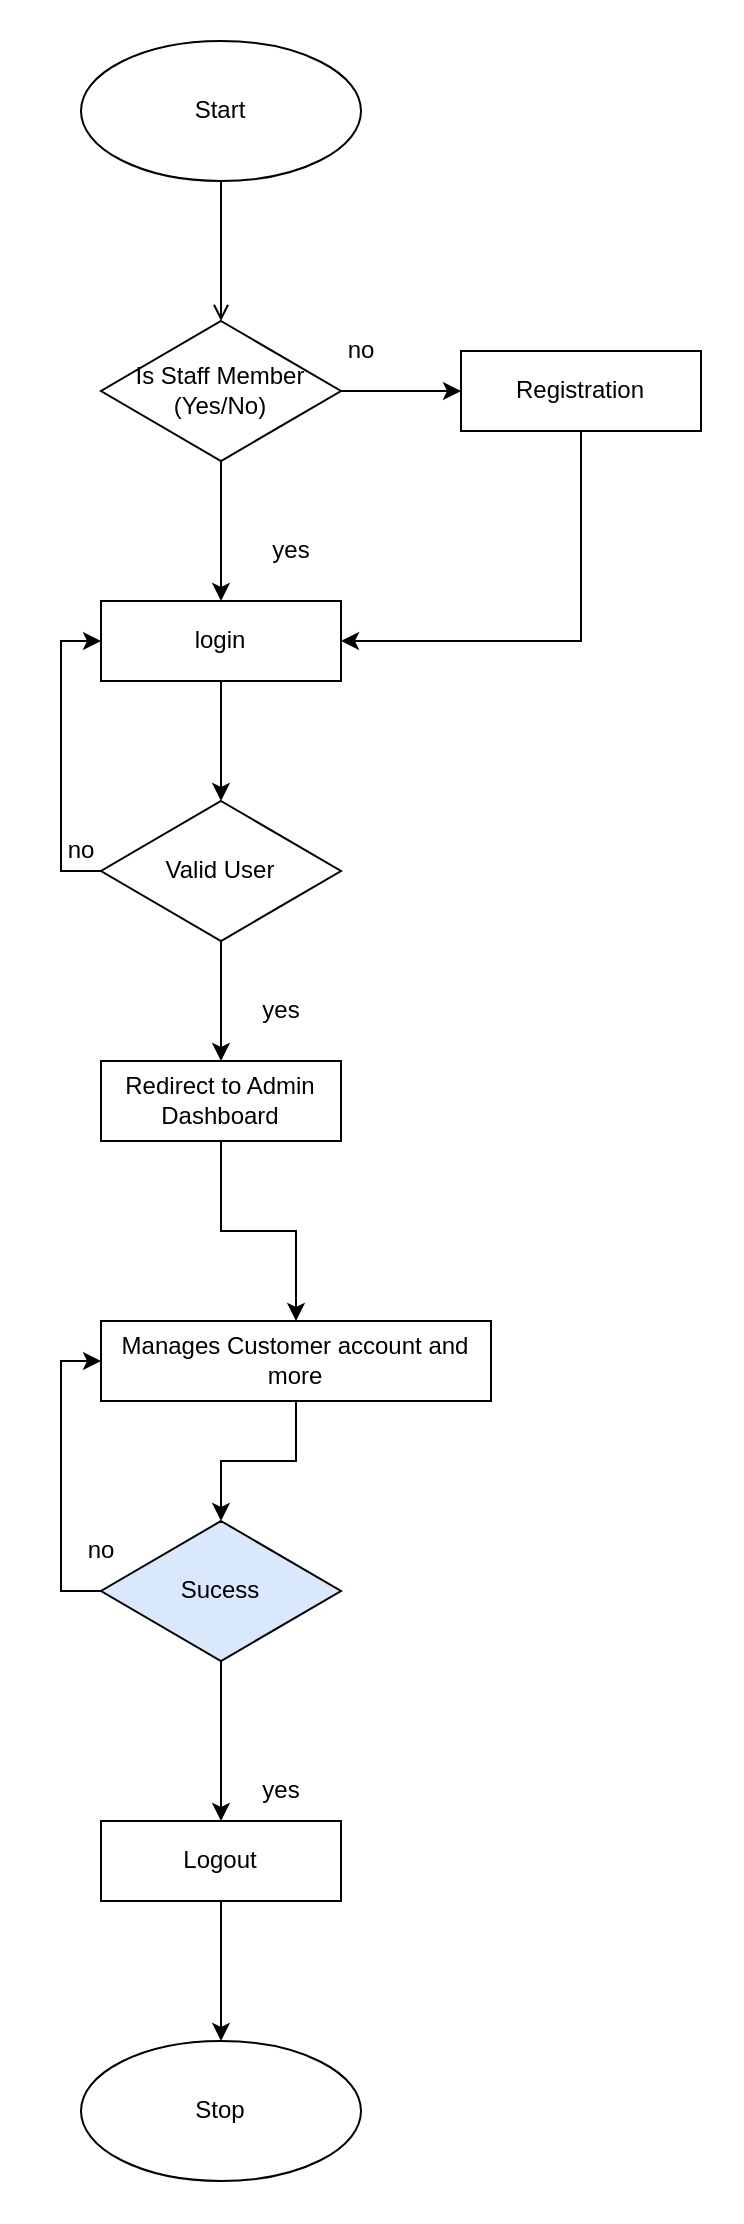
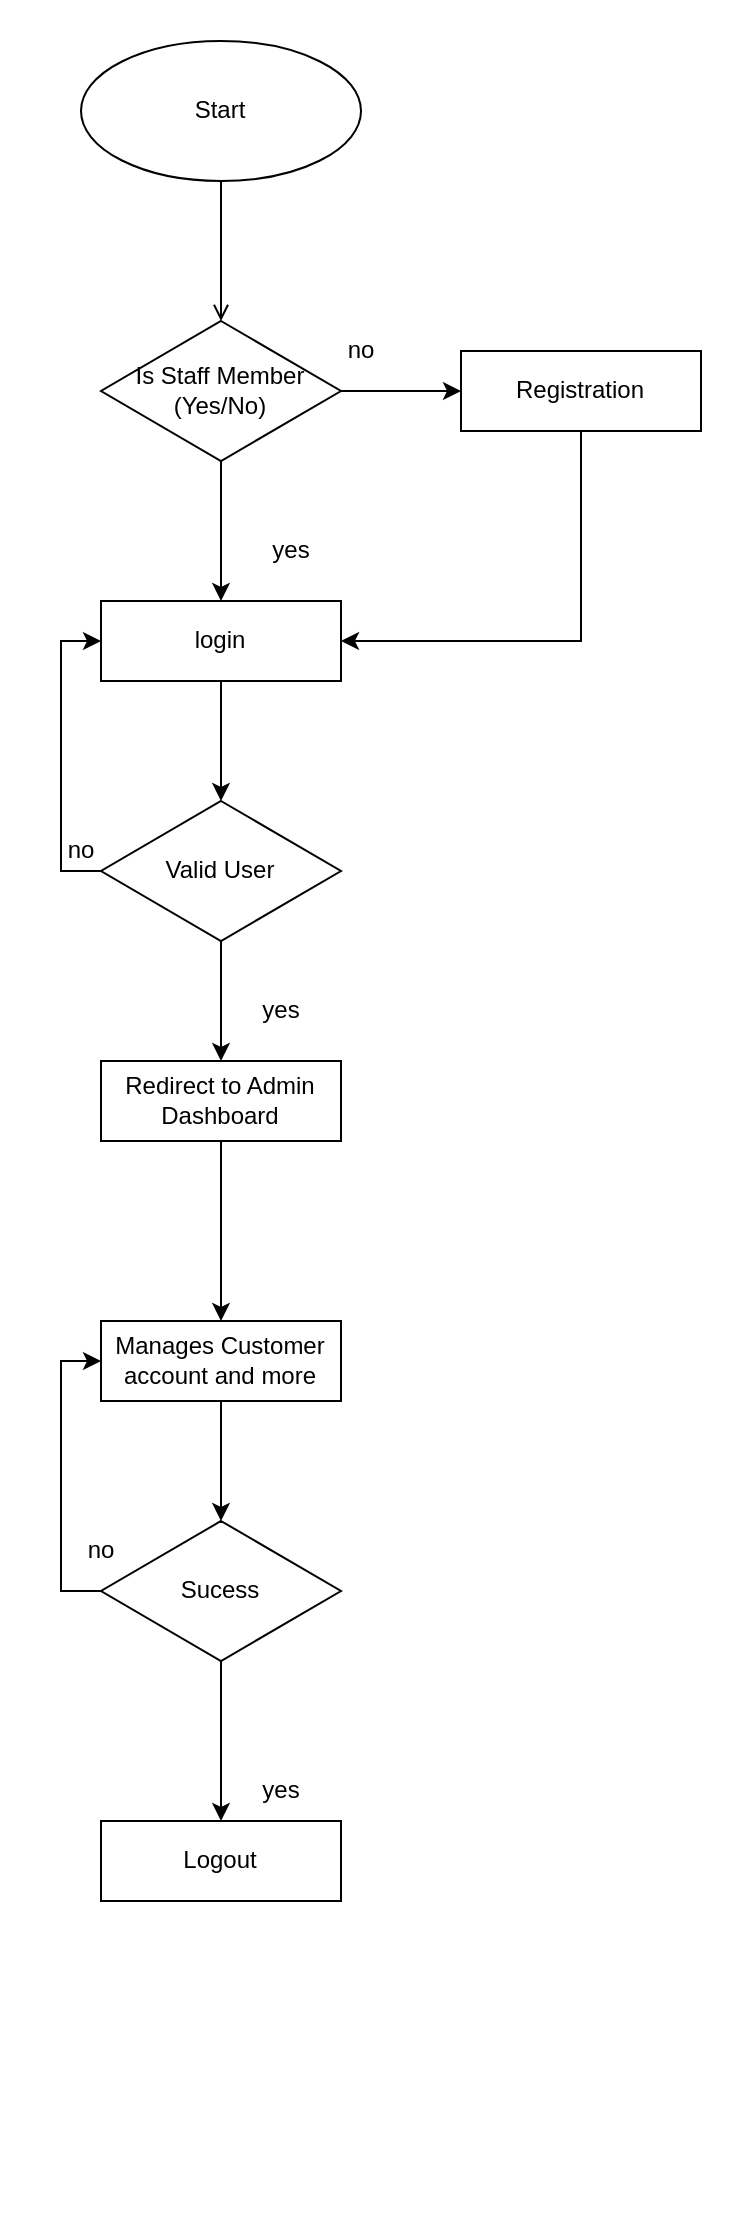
(296, 1361) -> (221, 1361)
(221, 1591) -> (221, 1591)
(221, 1964) -> none
(221, 2111) -> none
